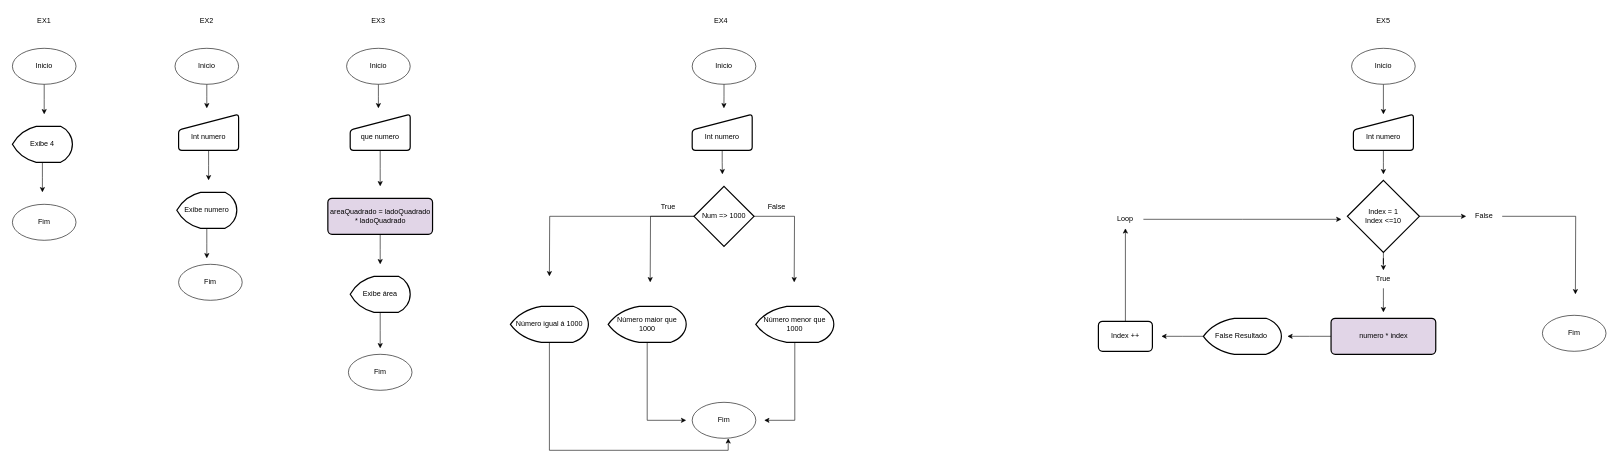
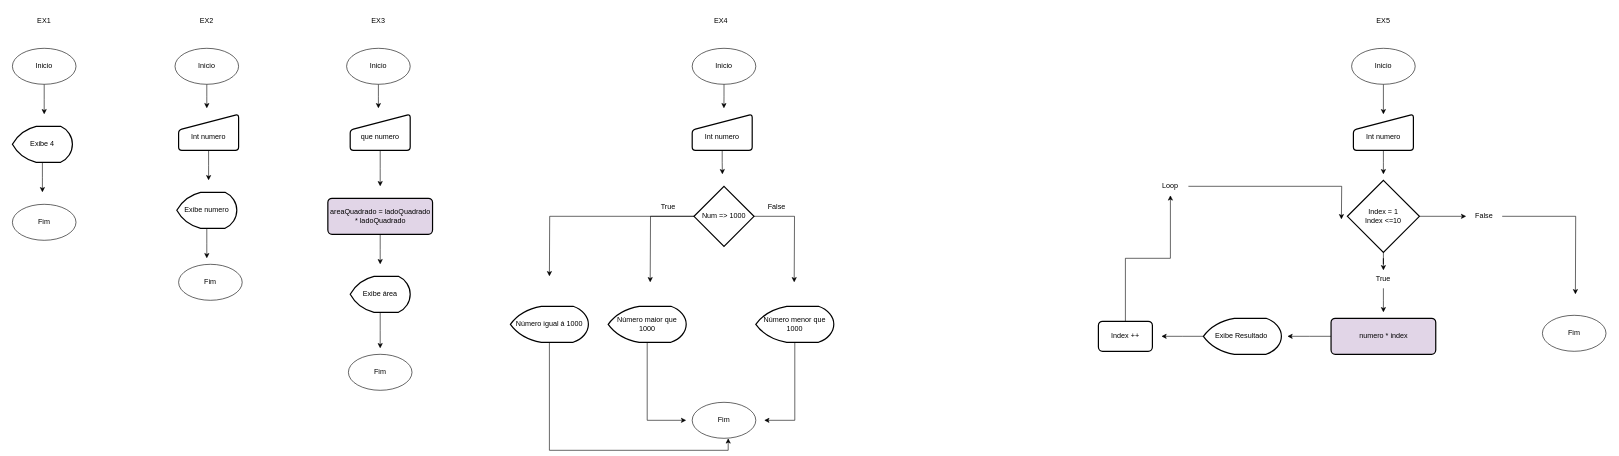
(1125, 219) -> (1170, 186)
(1242, 336) -> (1242, 336)
